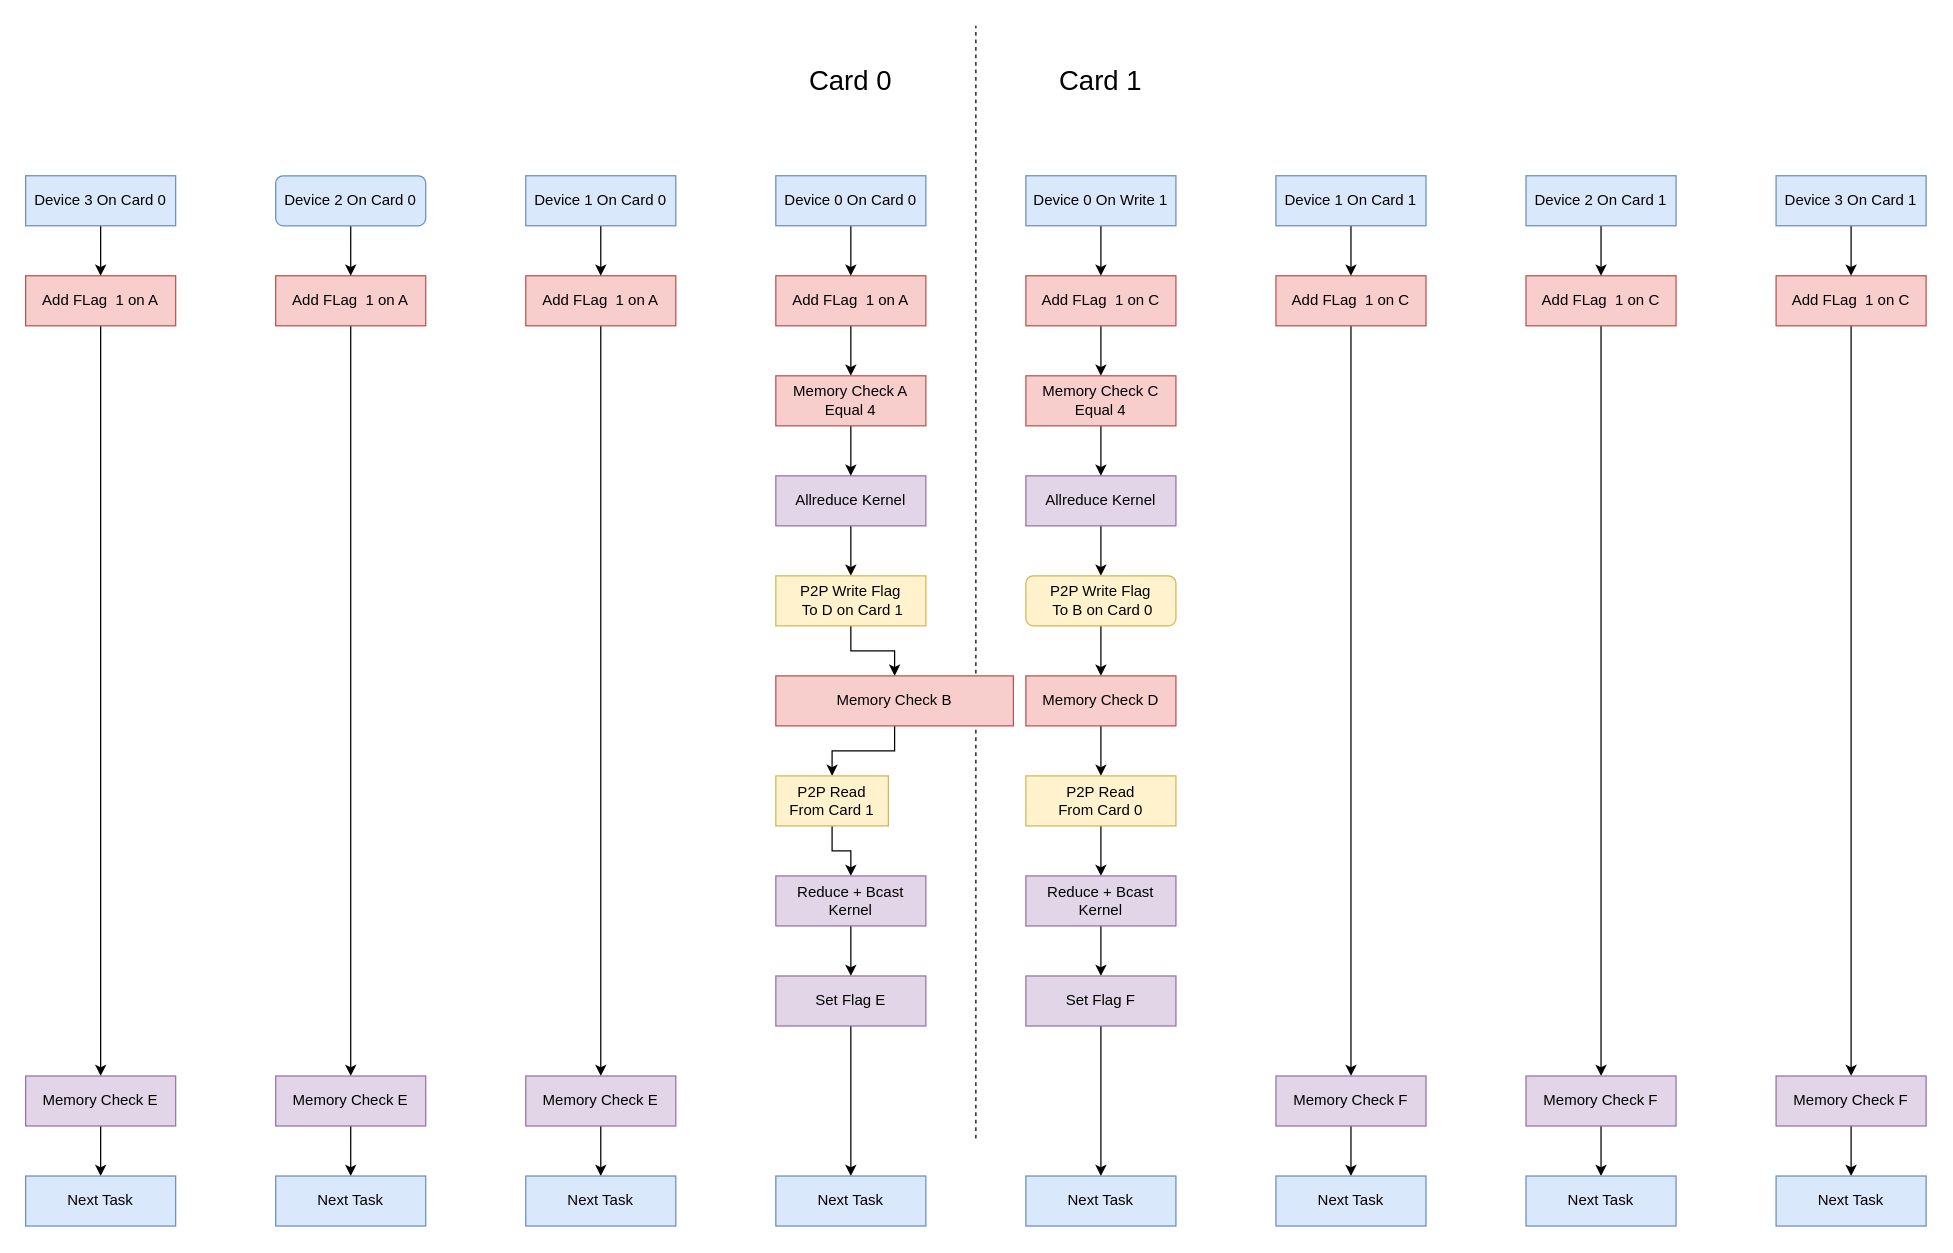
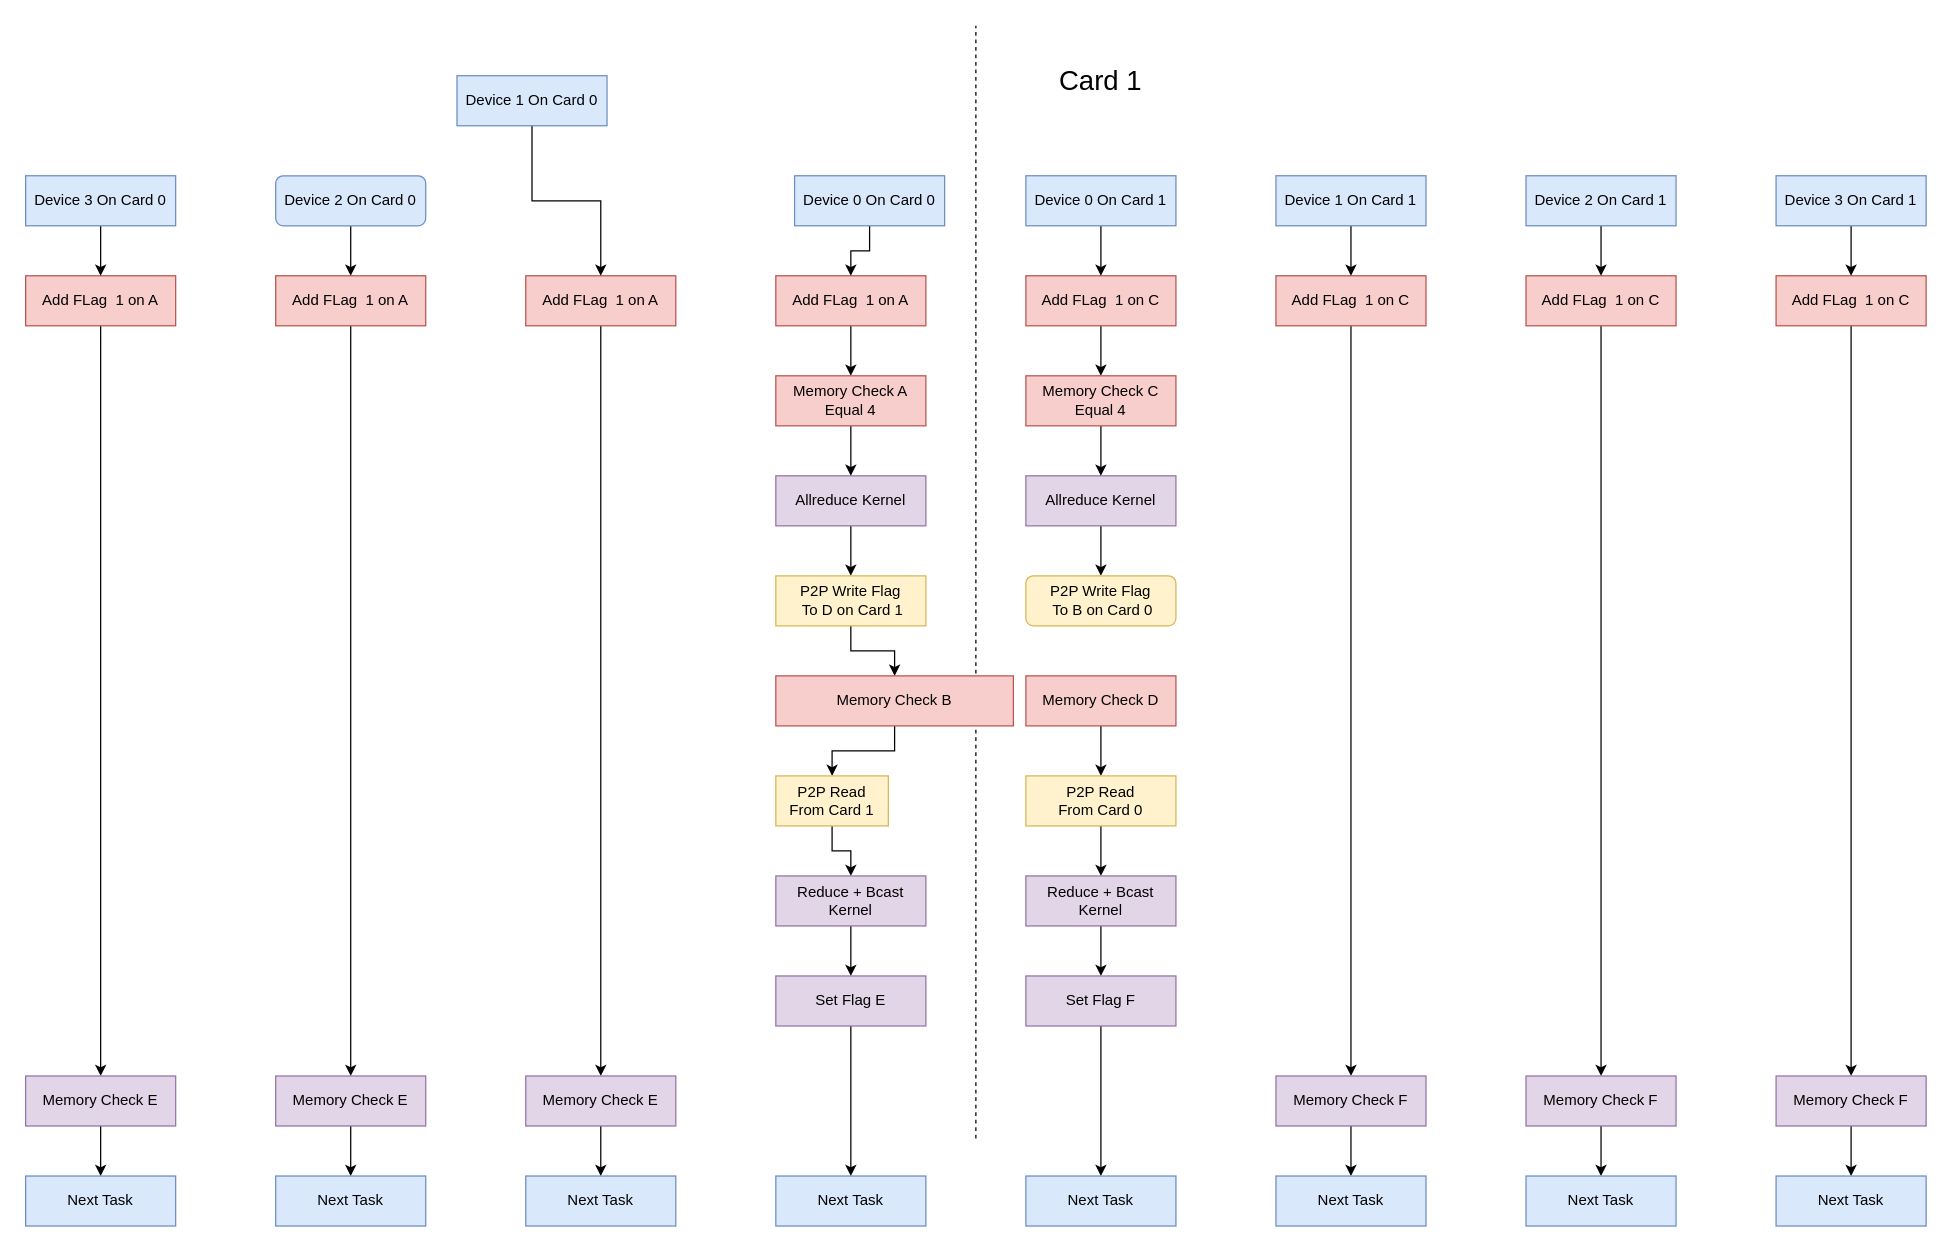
(851, 82) -> none
(601, 201) -> (532, 101)
(851, 201) -> (869, 201)
(1101, 201) -> (1101, 201)
(1101, 647) -> none
